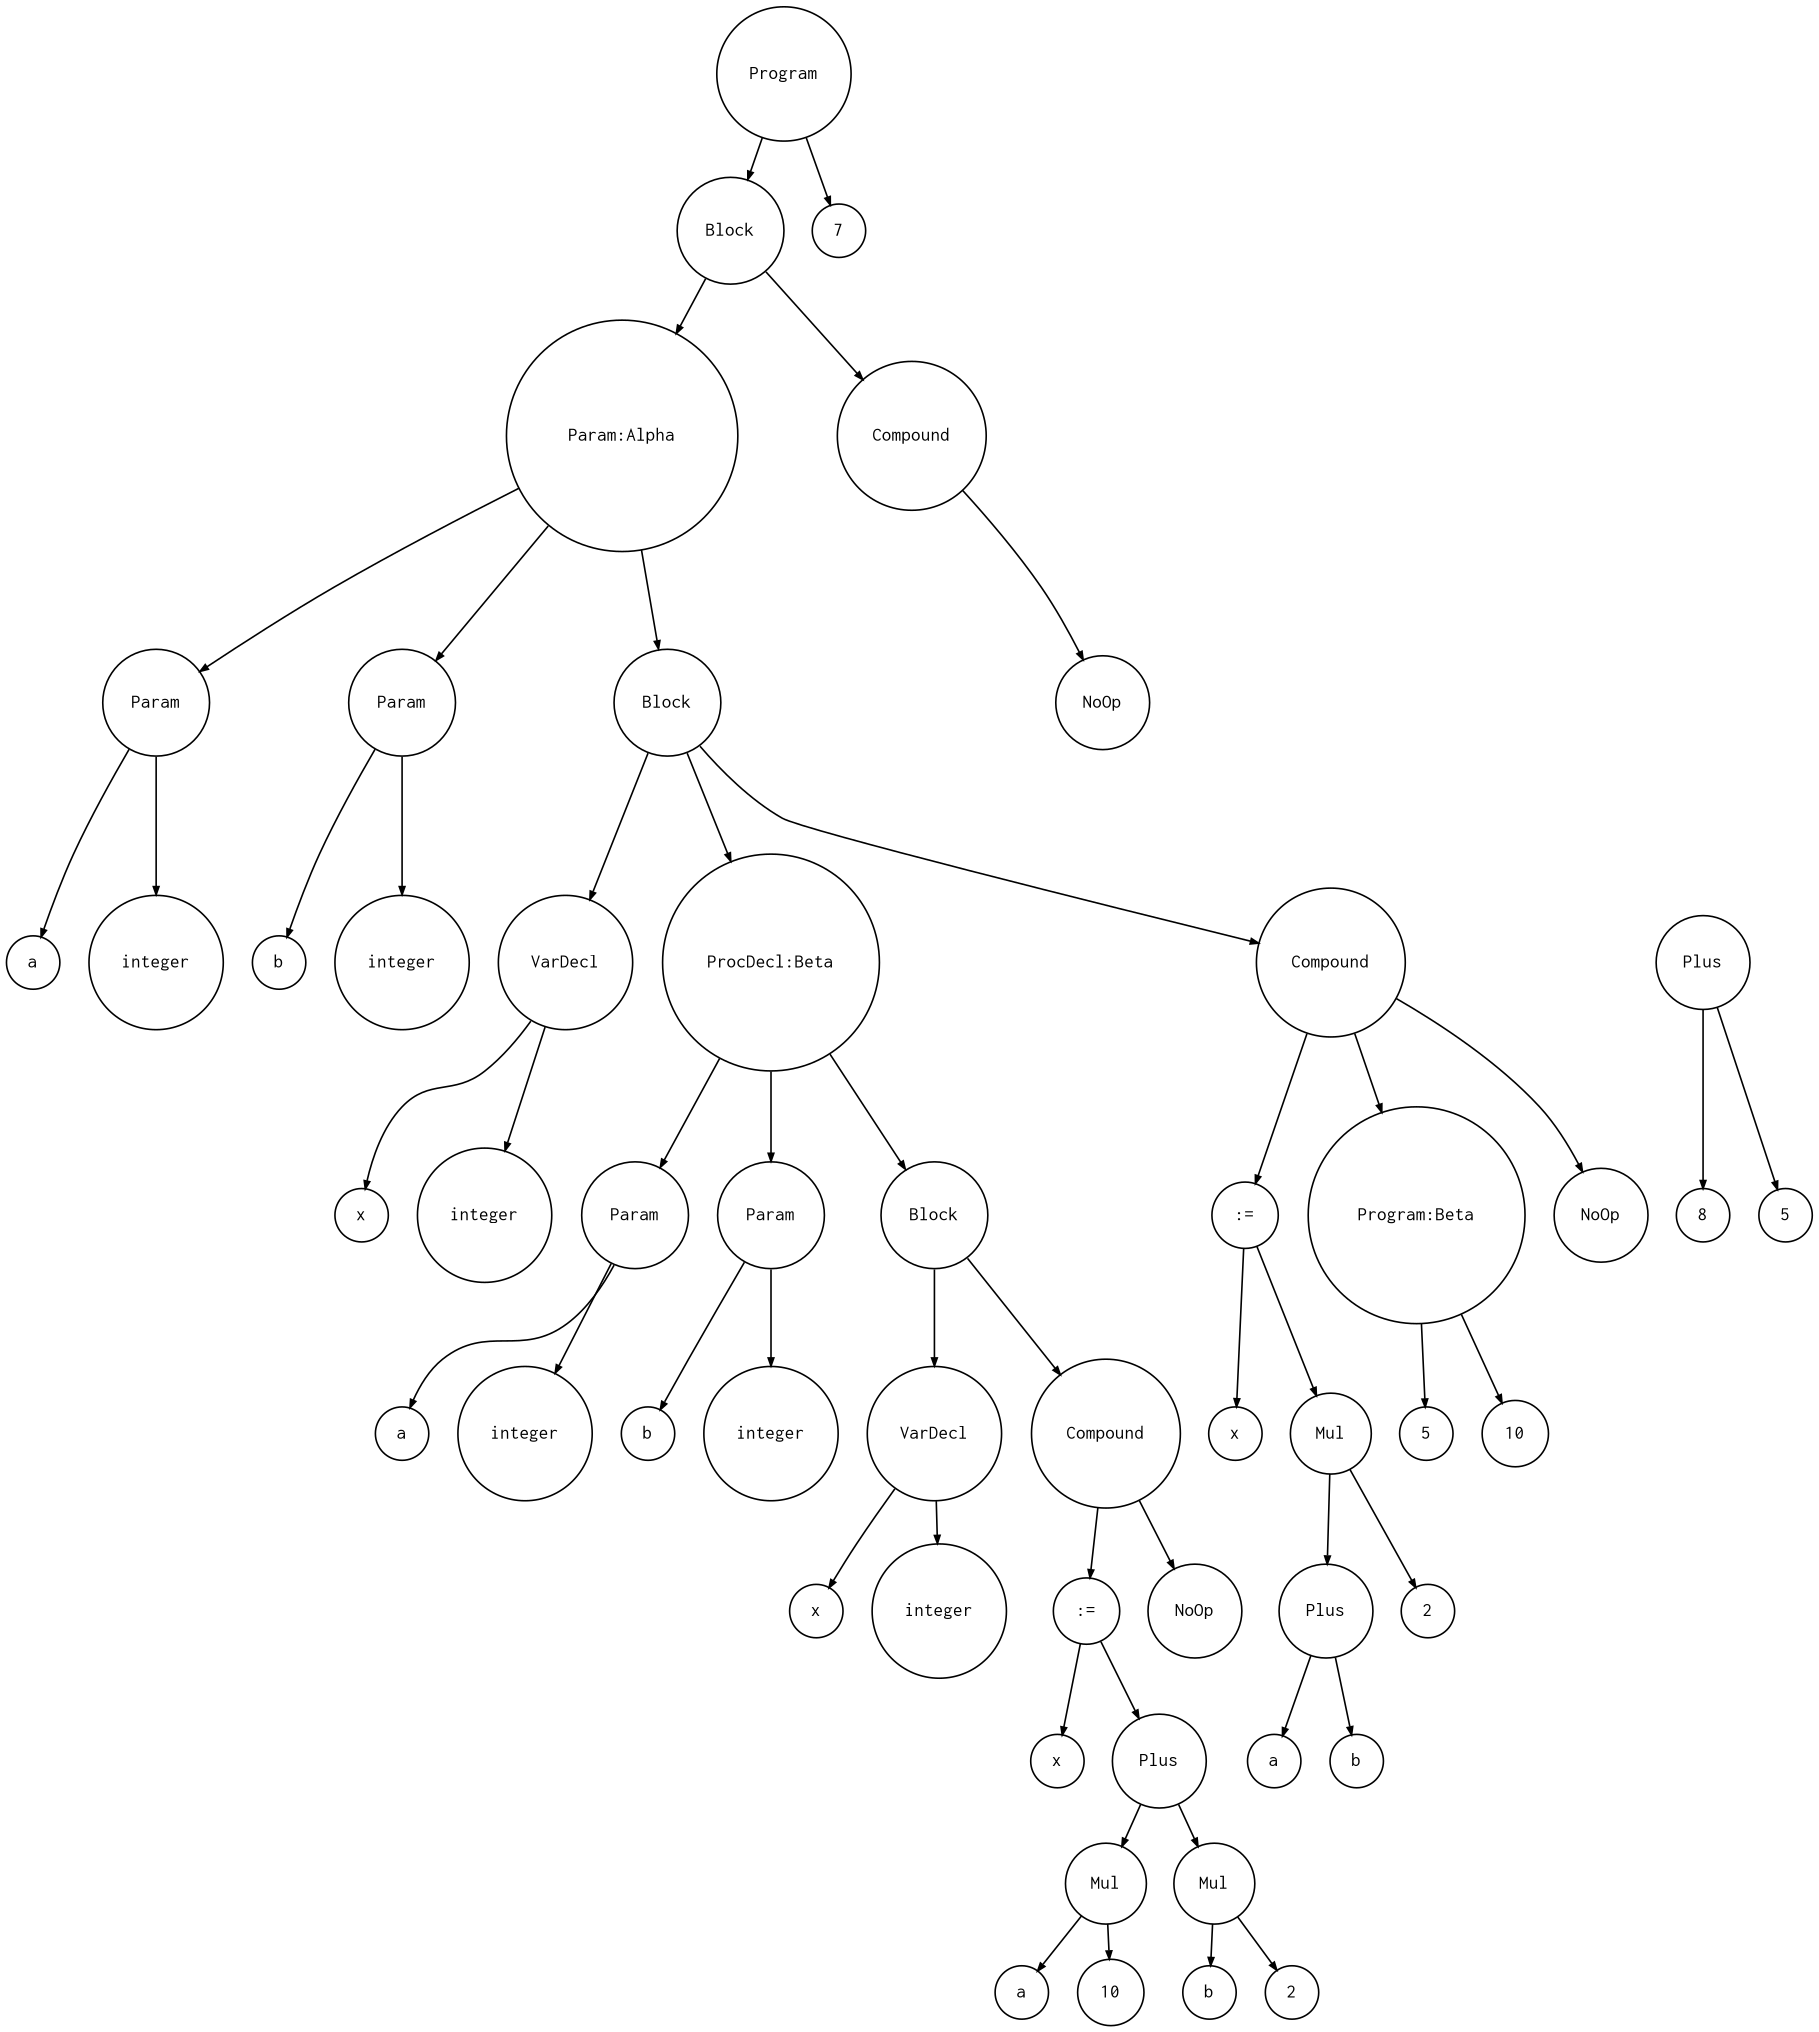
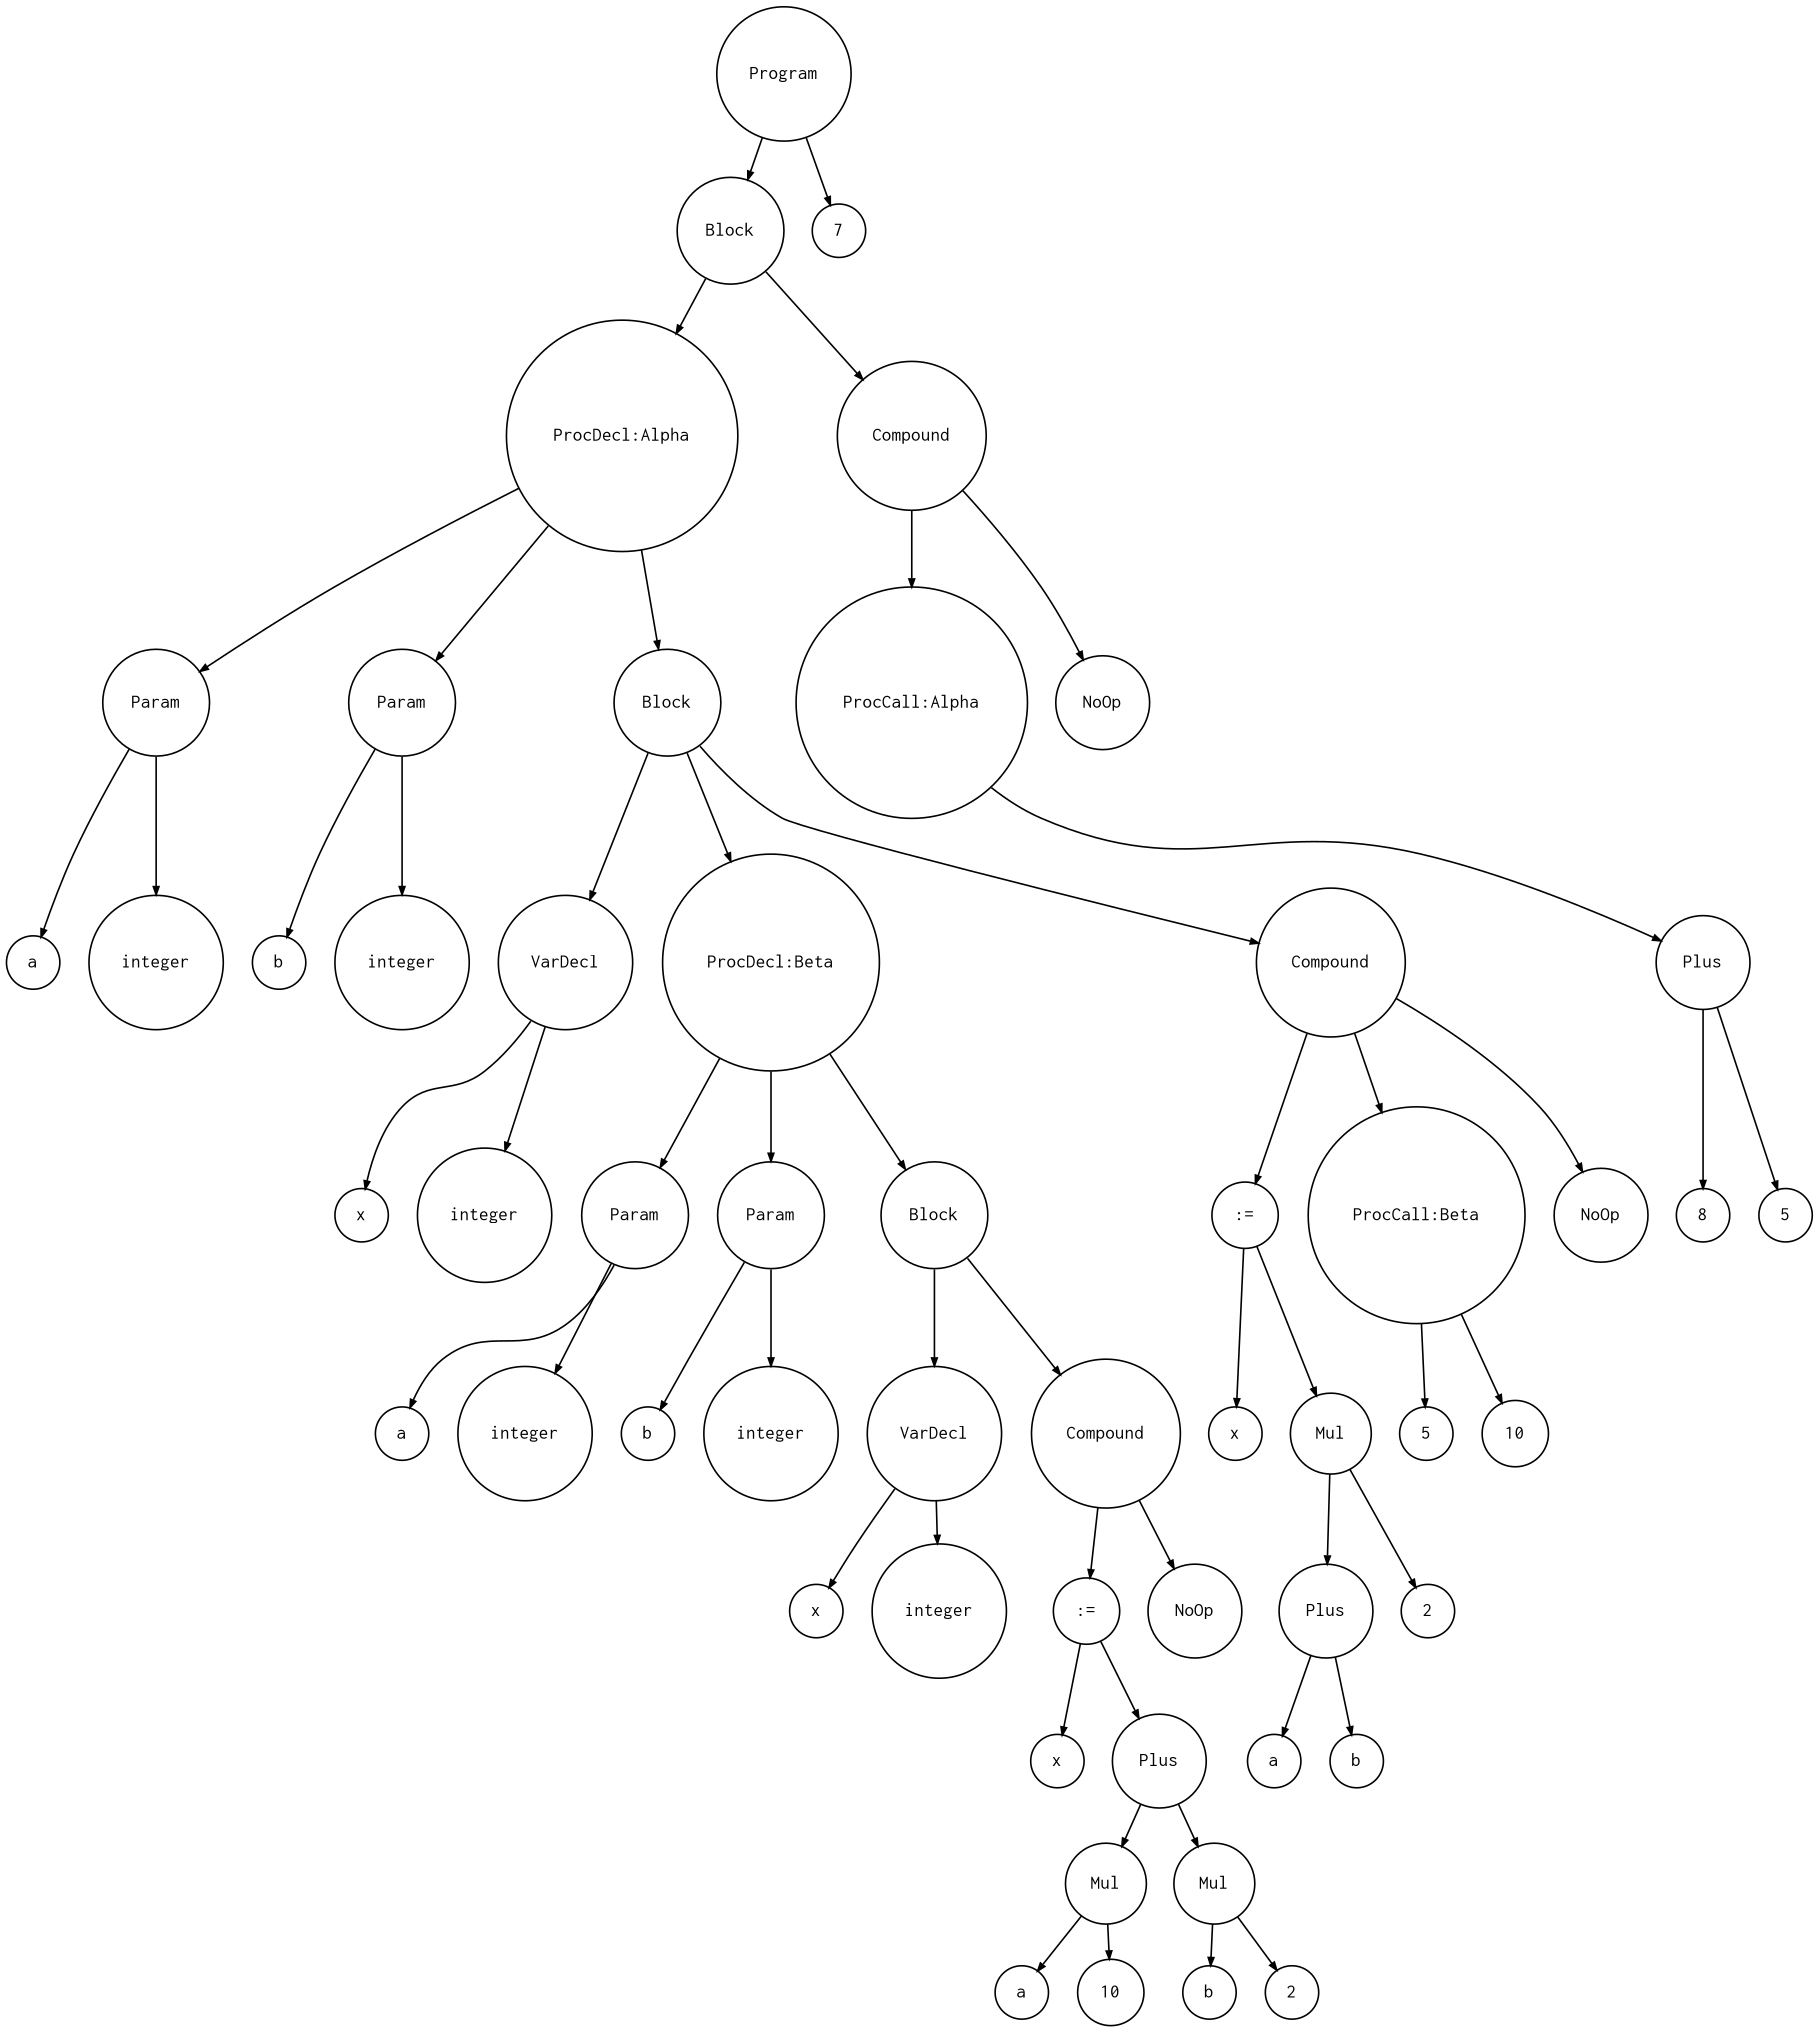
(622, 436) -> (622, 436)
none -> (912, 703)
(1417, 1215) -> (1417, 1215)
